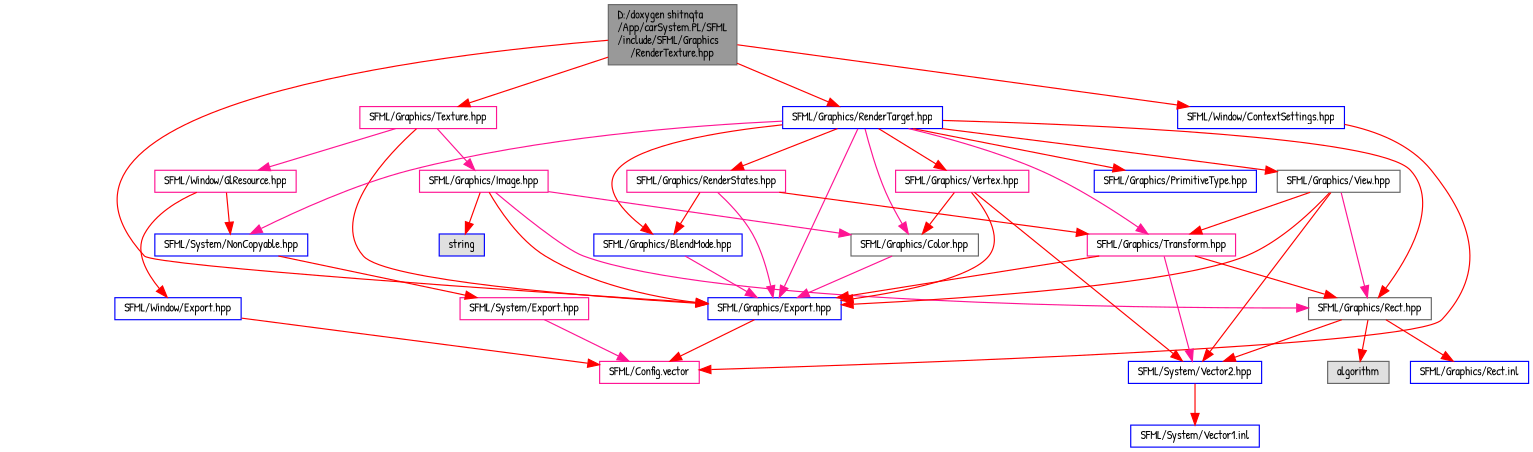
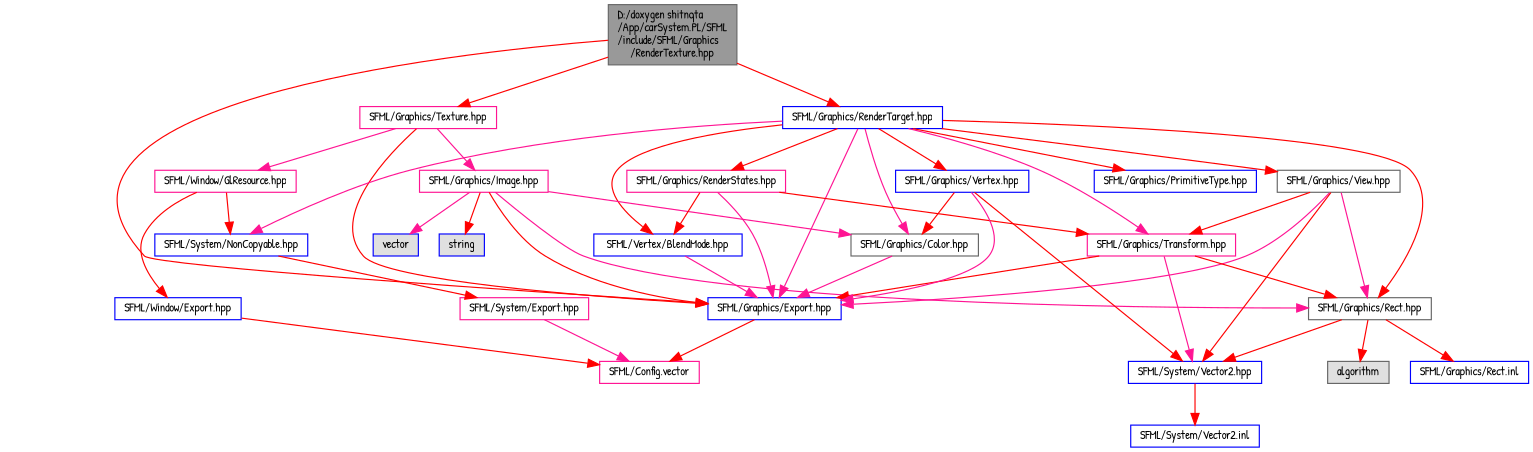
(1261, 118) -> none
(962, 181) -> (962, 181)
none -> (396, 245)
(668, 245) -> (668, 245)
(972, 268) -> (972, 268)
(1104, 284) -> (1104, 284)
(1195, 436) -> (1195, 436)
